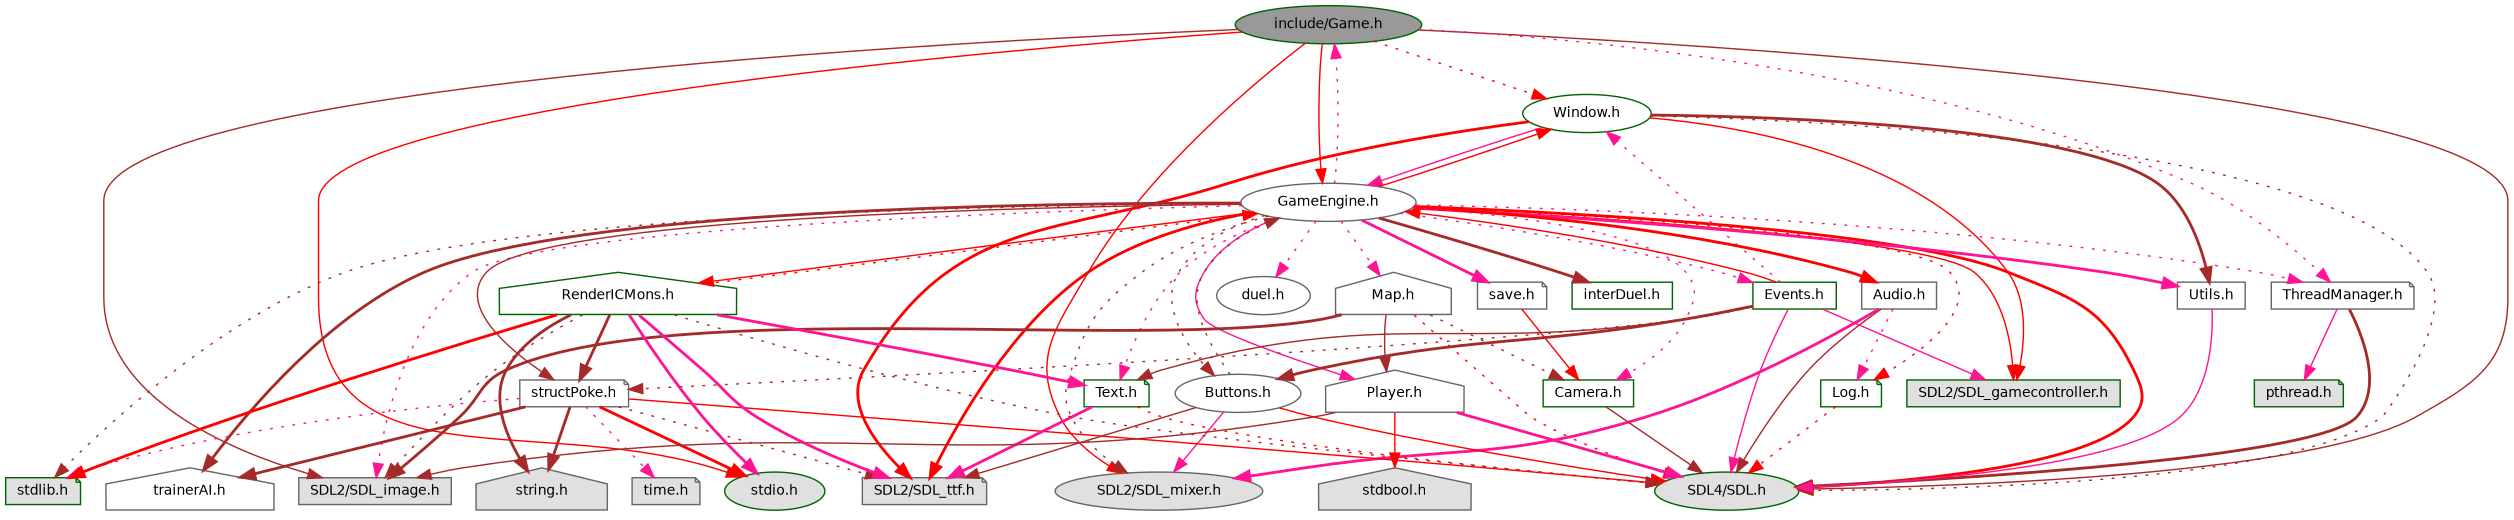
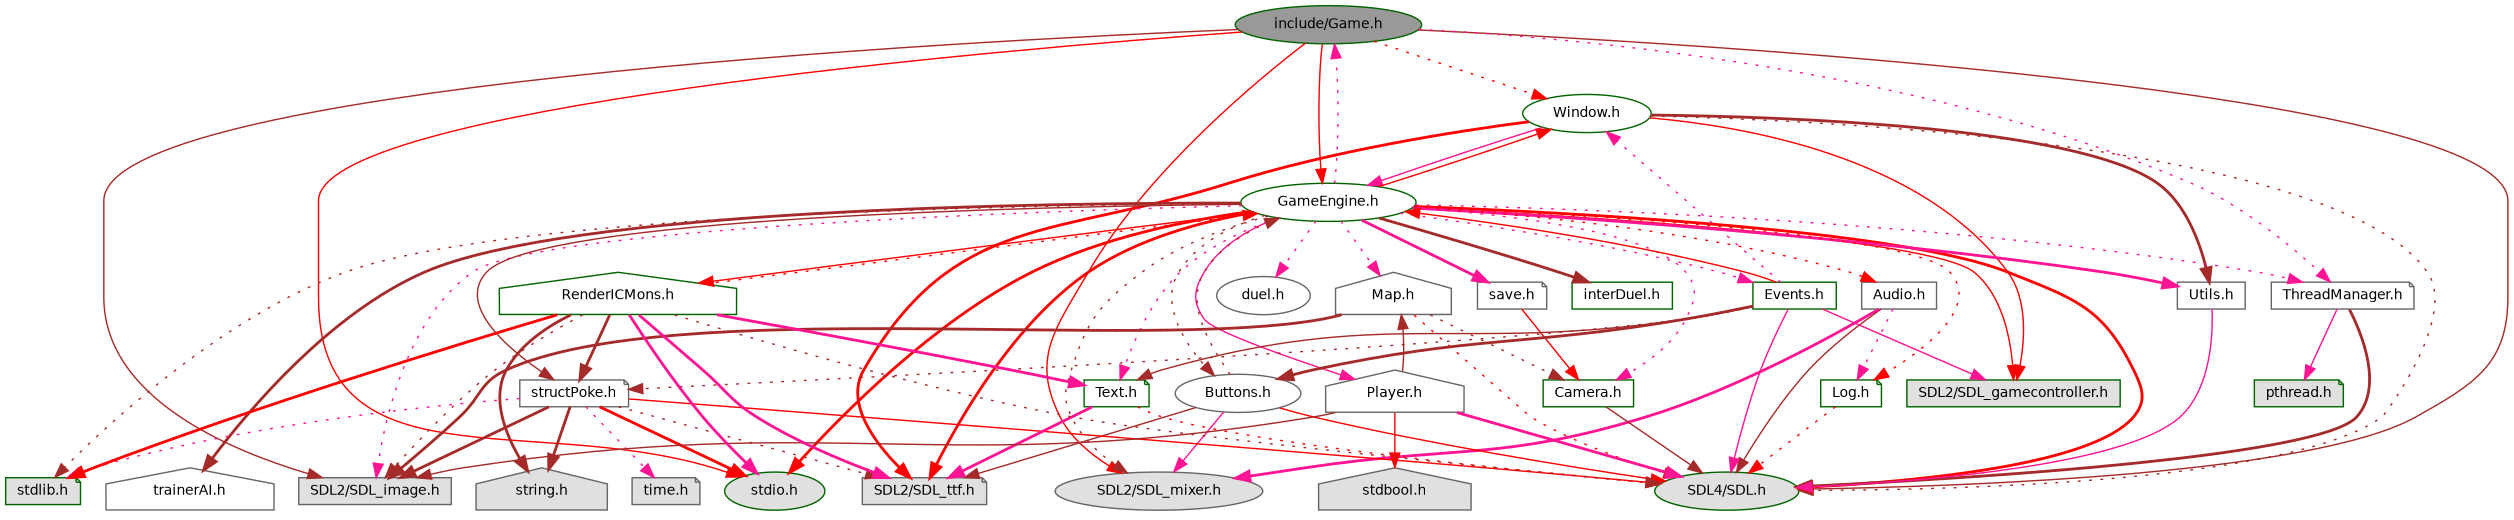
(1328, 202) -> (1328, 202)
(1674, 235) -> (1674, 235)
none -> (1000, 290)
(1385, 325) -> (1404, 350)
(397, 439) -> (468, 445)
